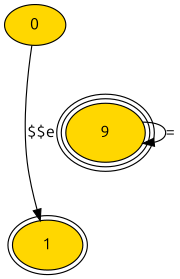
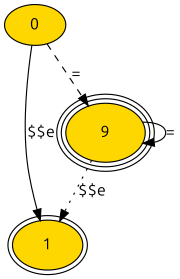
none -> (64, 70)
none -> (78, 186)
